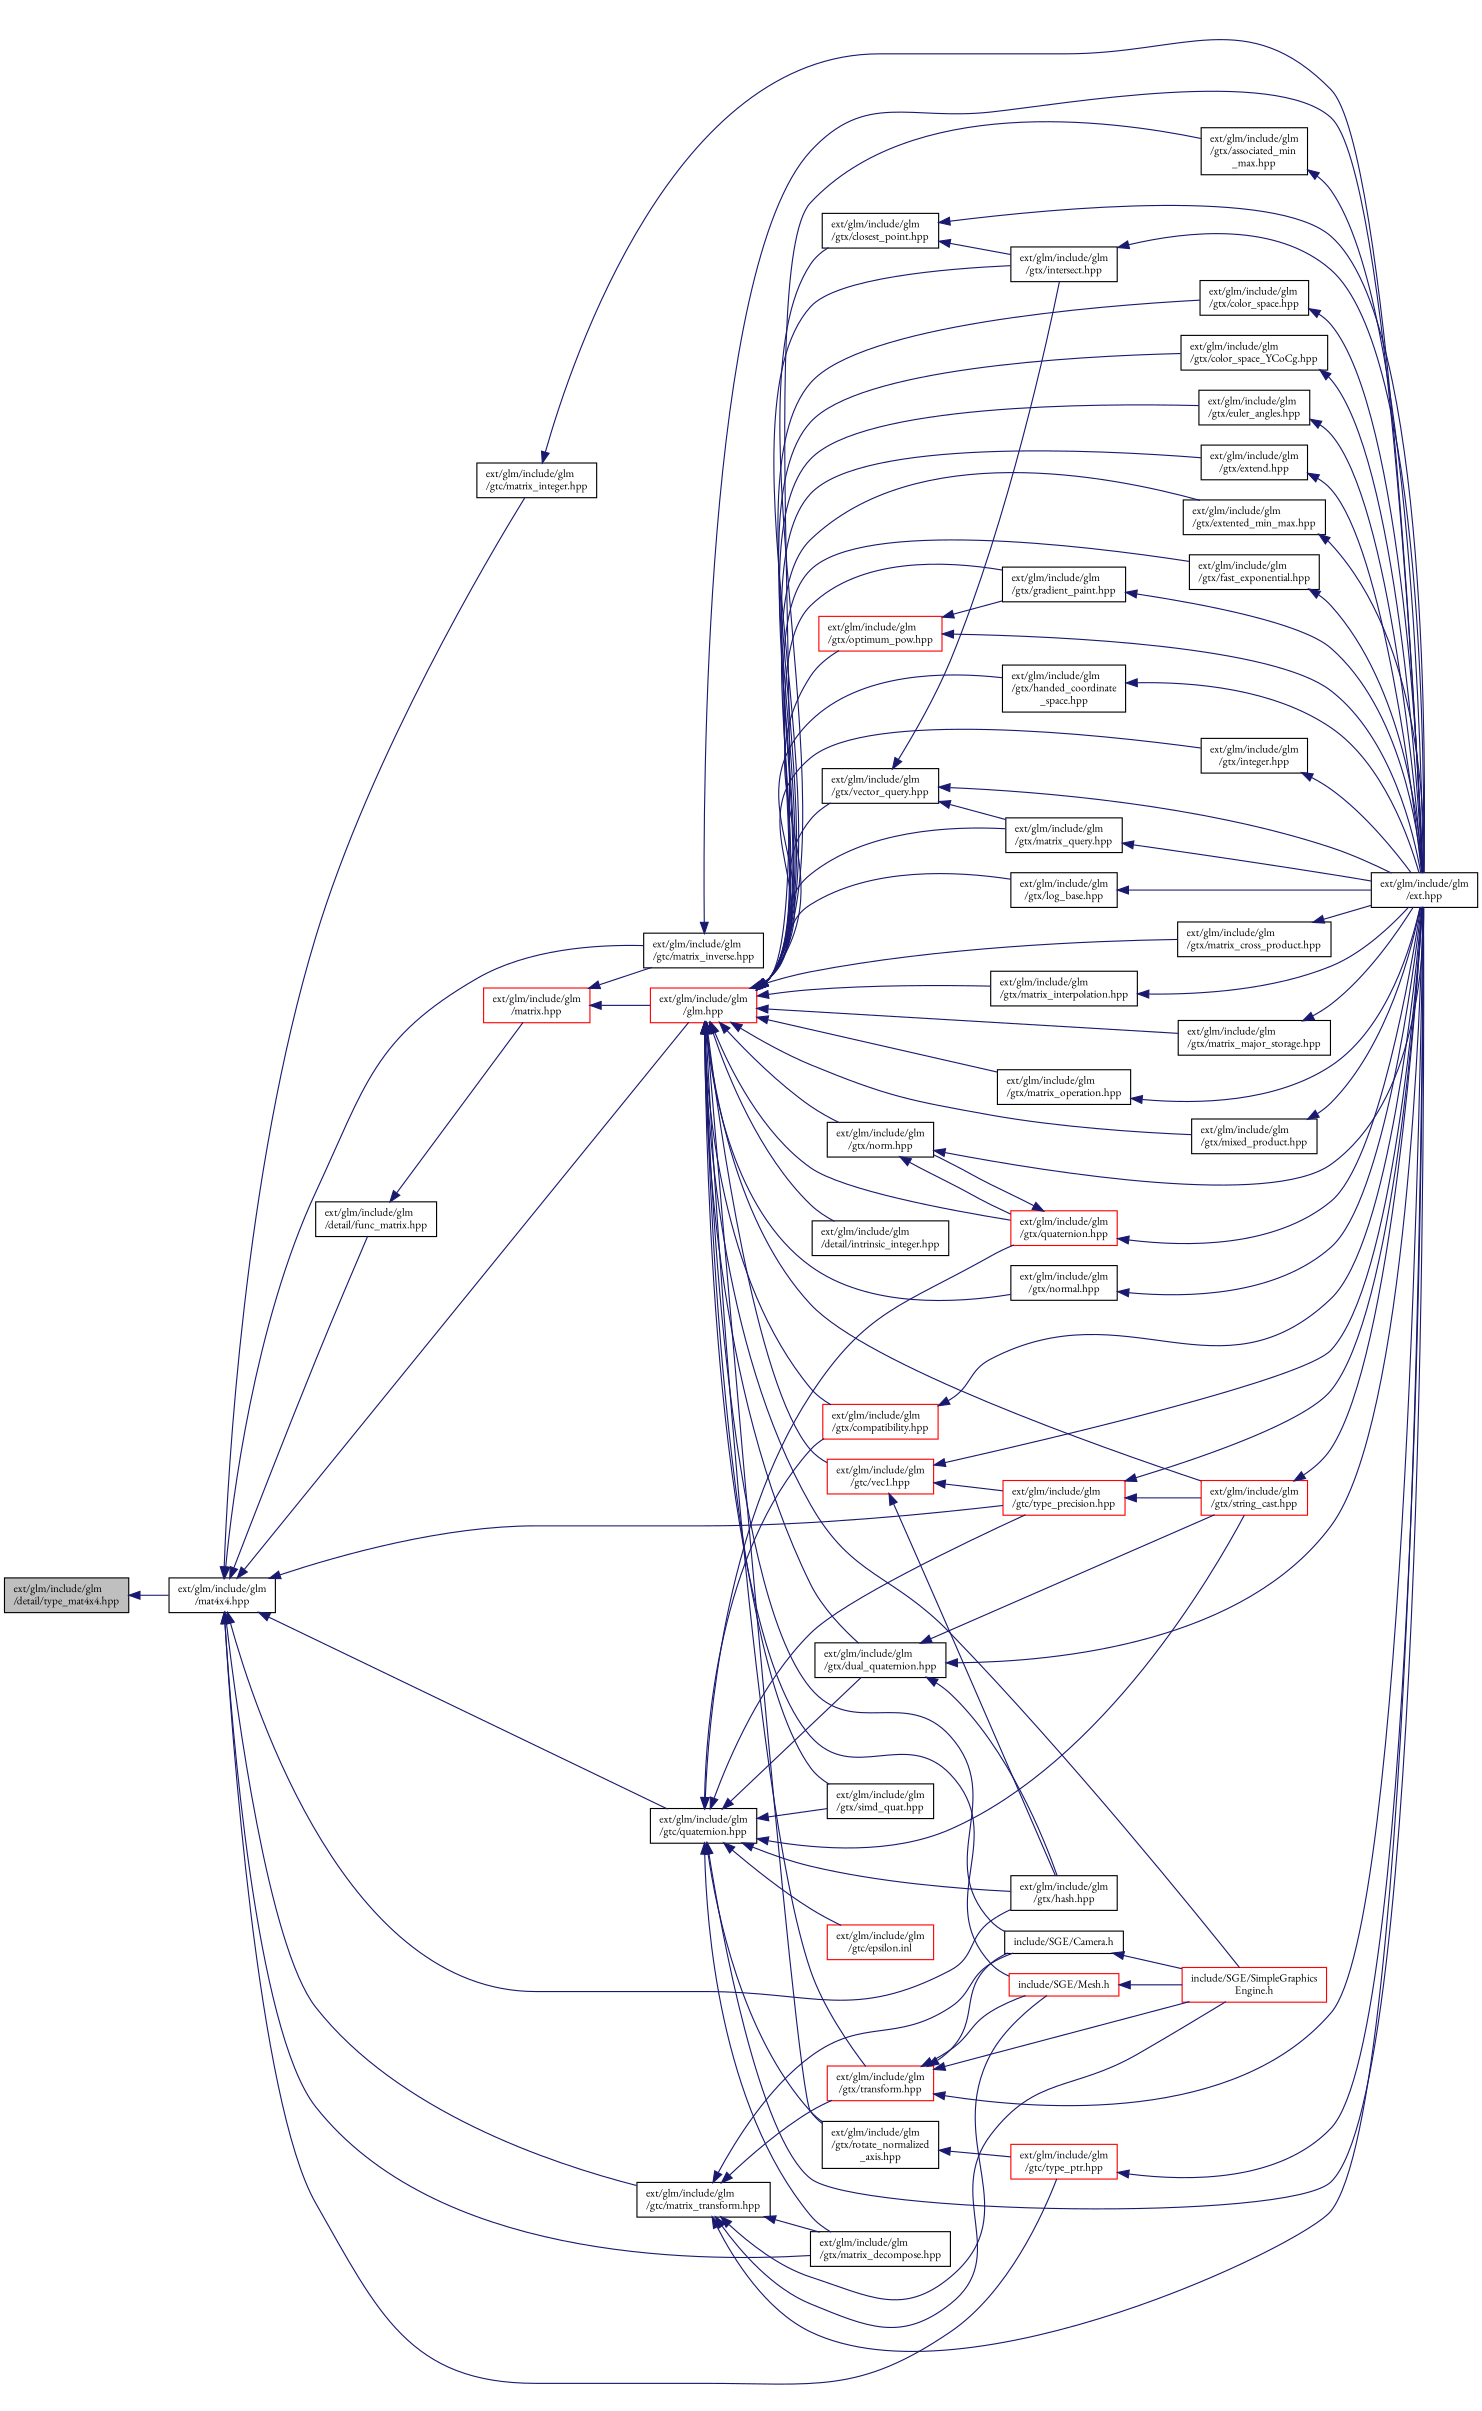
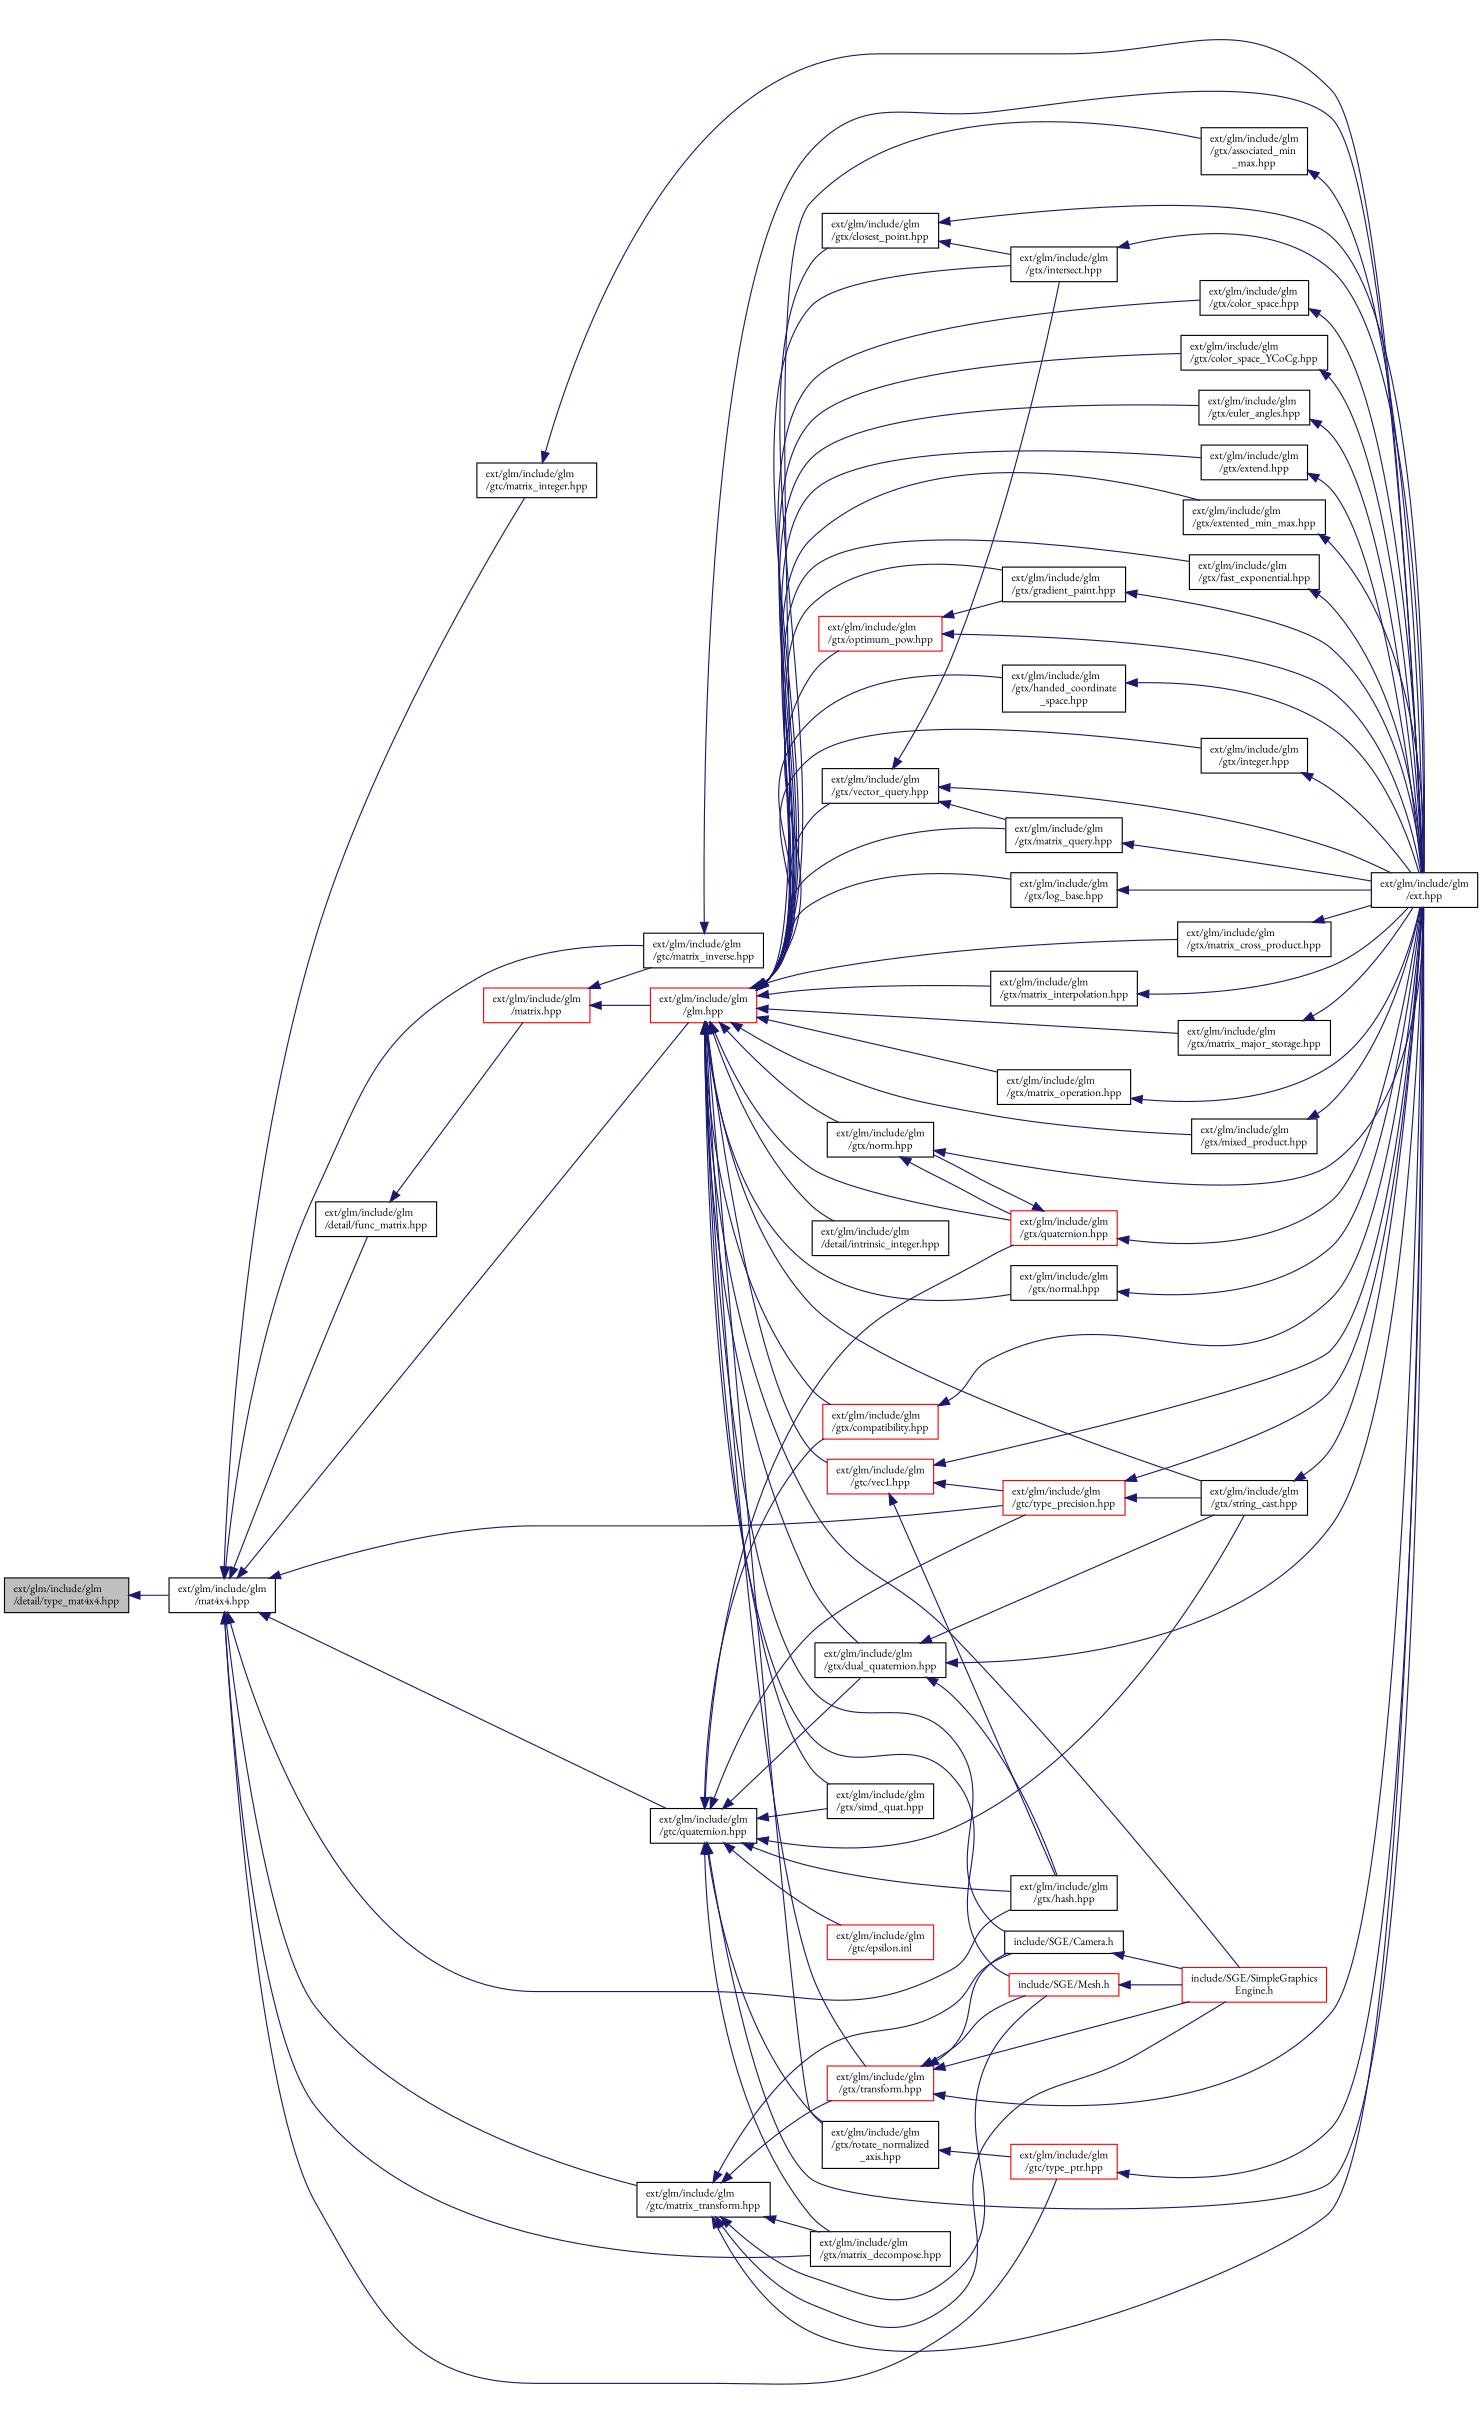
(1254, 1498) -> (1254, 1498)
